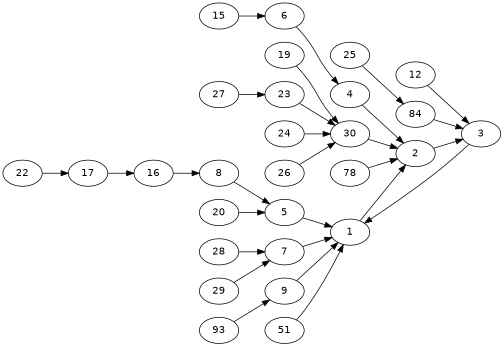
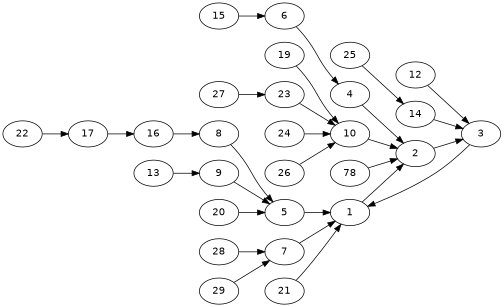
(416, 114) -> (416, 114)
(350, 134) -> (350, 134)
(315, 264) -> (249, 191)
(219, 330) -> (154, 173)
(285, 330) -> (285, 291)
